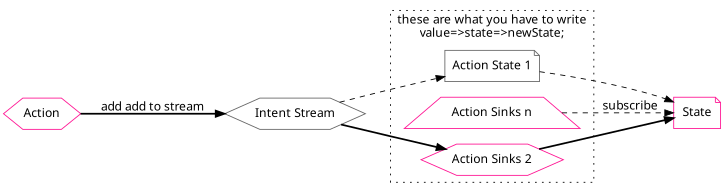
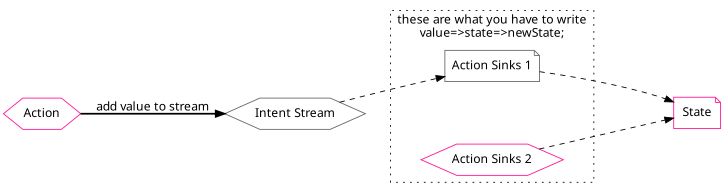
(492, 66) -> (492, 66)
(153, 107) -> (153, 107)
(492, 113) -> none
(384, 135) -> none
(602, 135) -> (602, 135)
